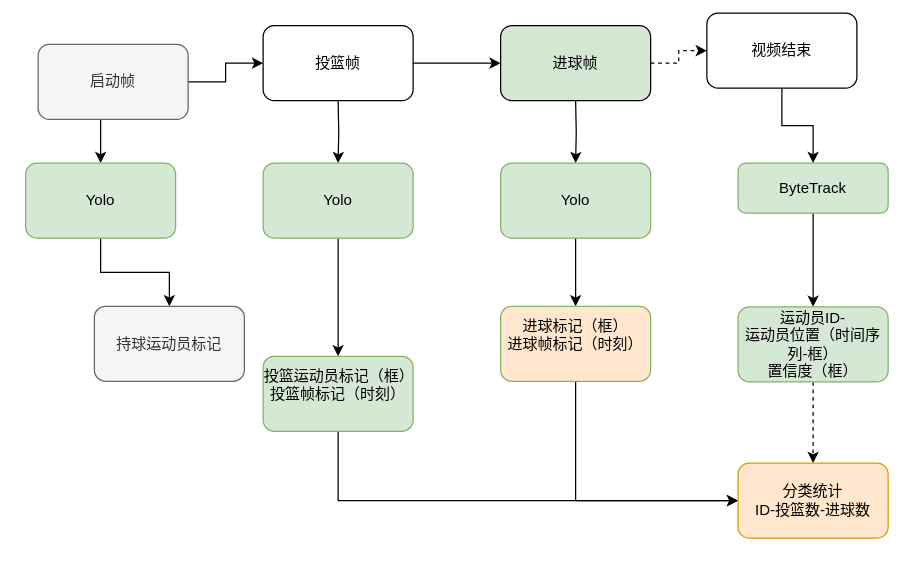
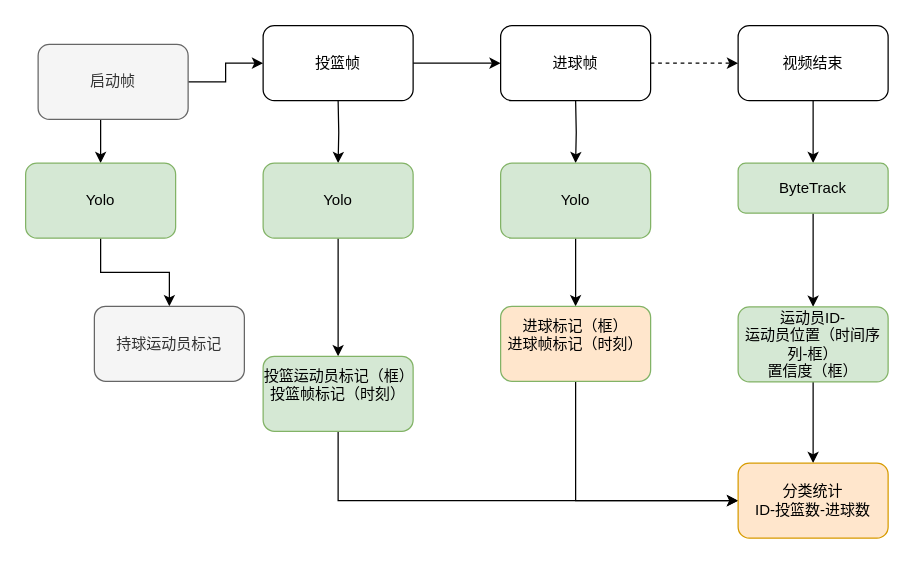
(782, 51) -> (813, 63)
(576, 63) -> (576, 63)
(813, 419) -> (813, 419)
